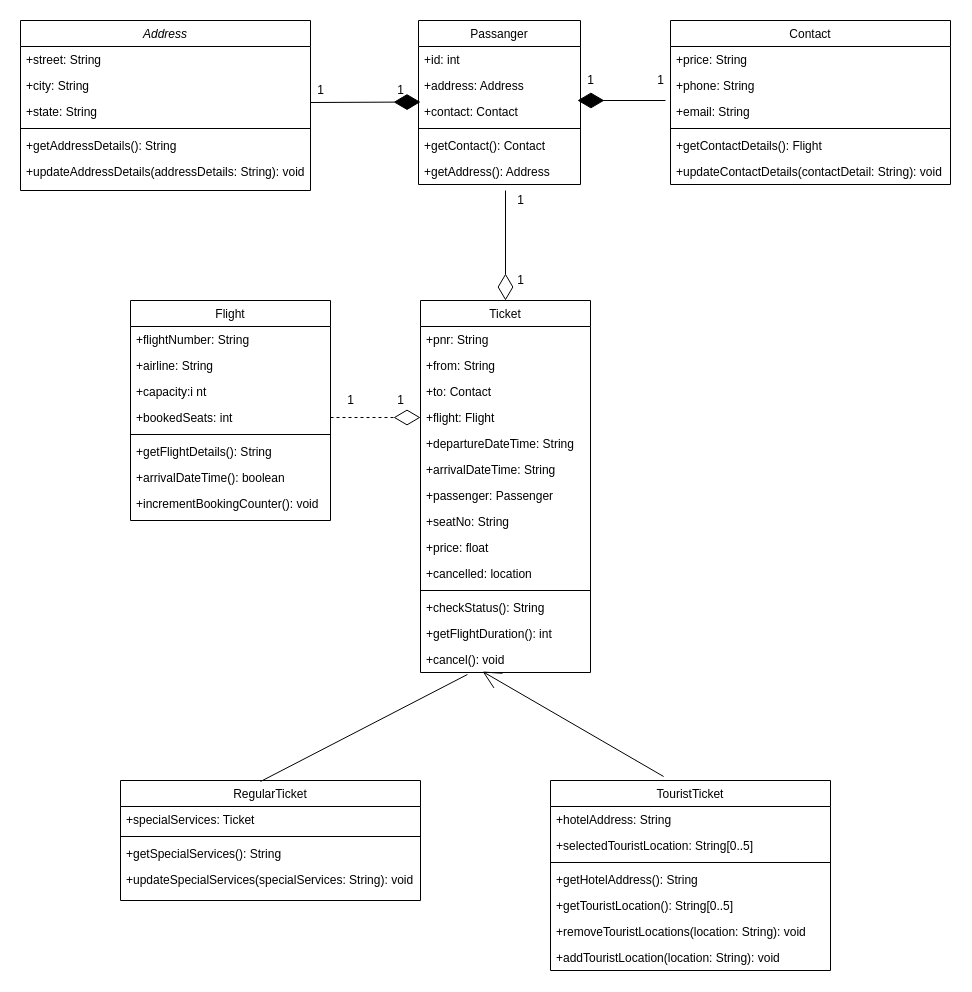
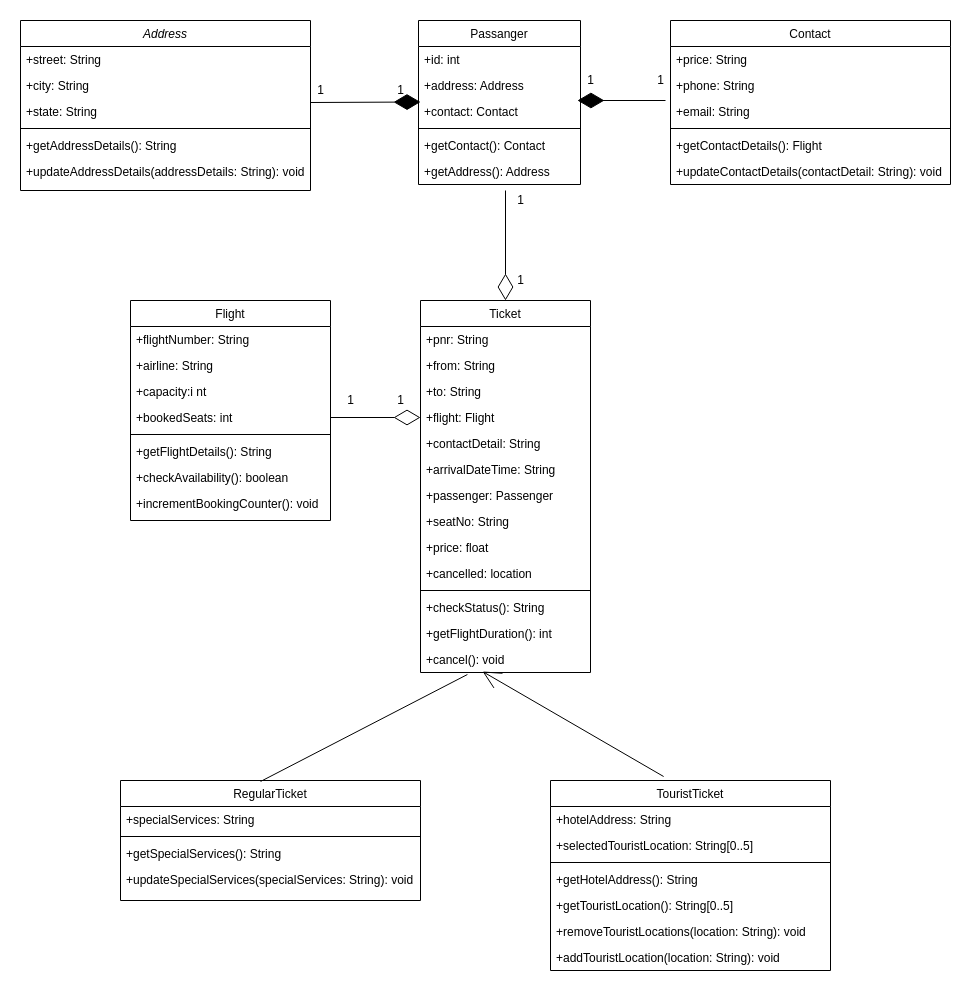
(463, 392) -> (458, 392)
(363, 418) -> (363, 418)
(507, 444) -> (492, 444)
(217, 478) -> (221, 478)
(197, 820) -> (197, 820)
